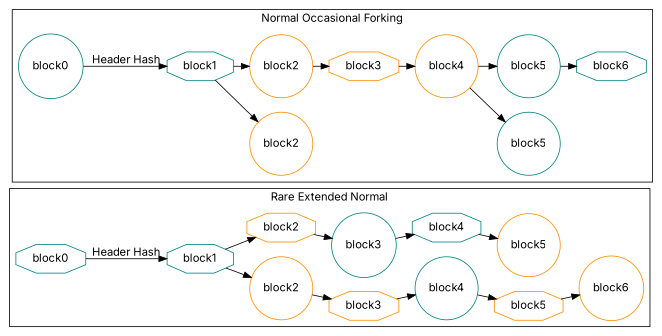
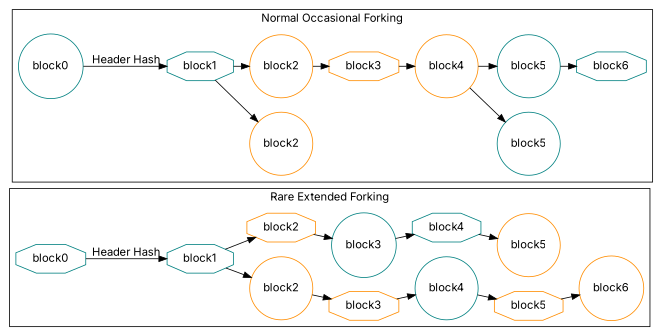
(330, 198) -> (330, 198)
